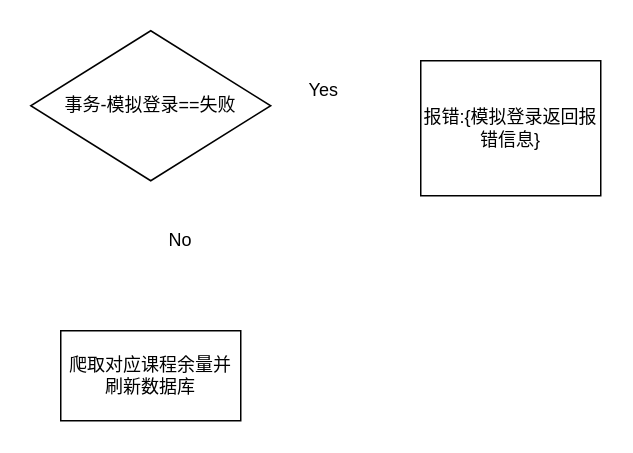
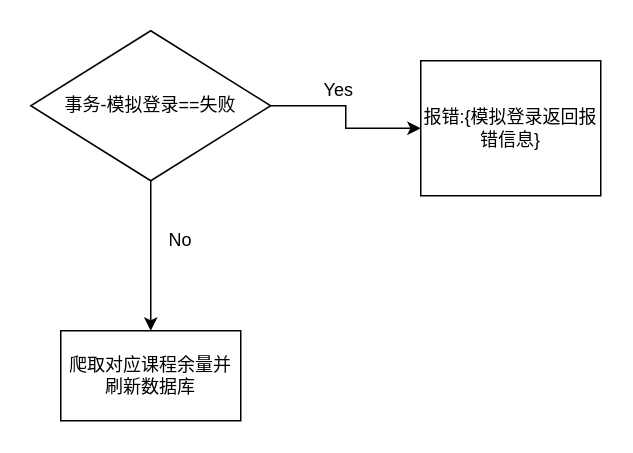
(323, 91) -> (338, 91)
none -> (346, 112)
none -> (151, 251)
